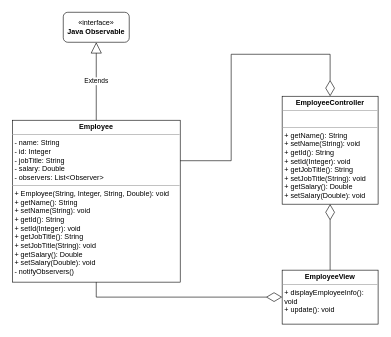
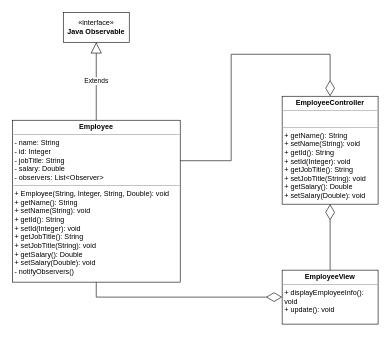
(96, 27) -> (96, 27)
